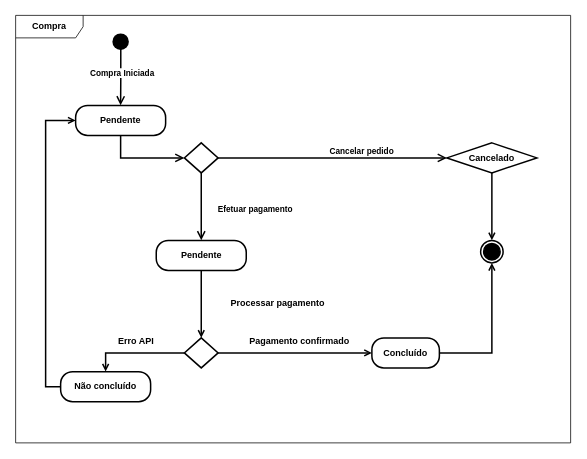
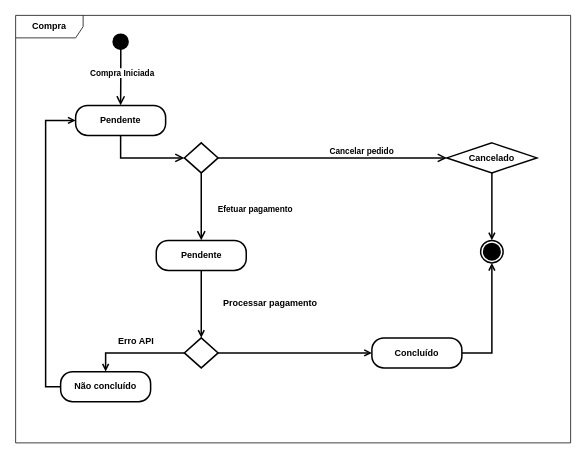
(282, 308) -> (274, 308)
(302, 345) -> none
(405, 353) -> (417, 353)
